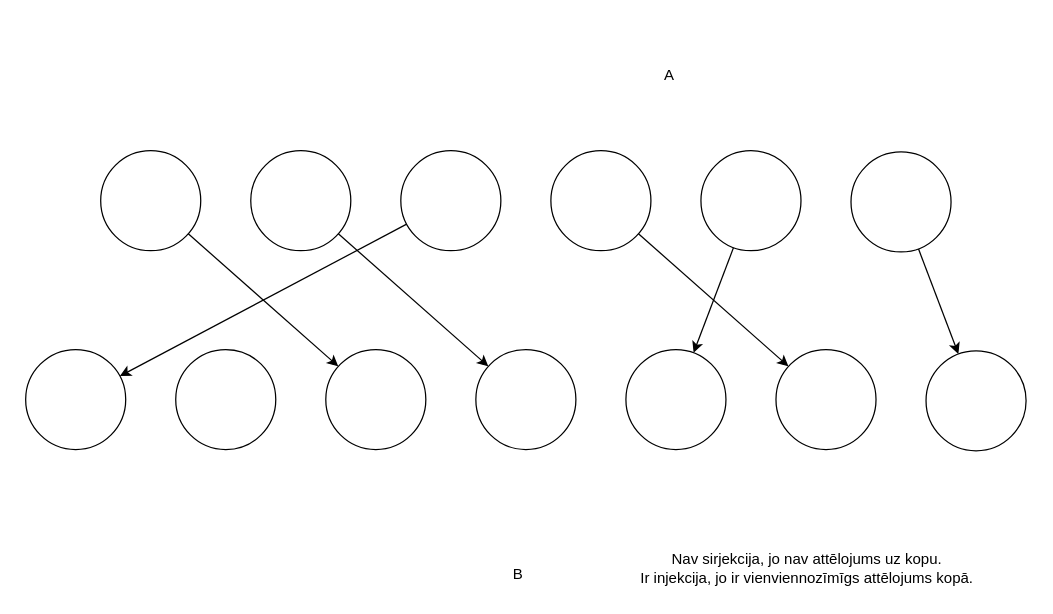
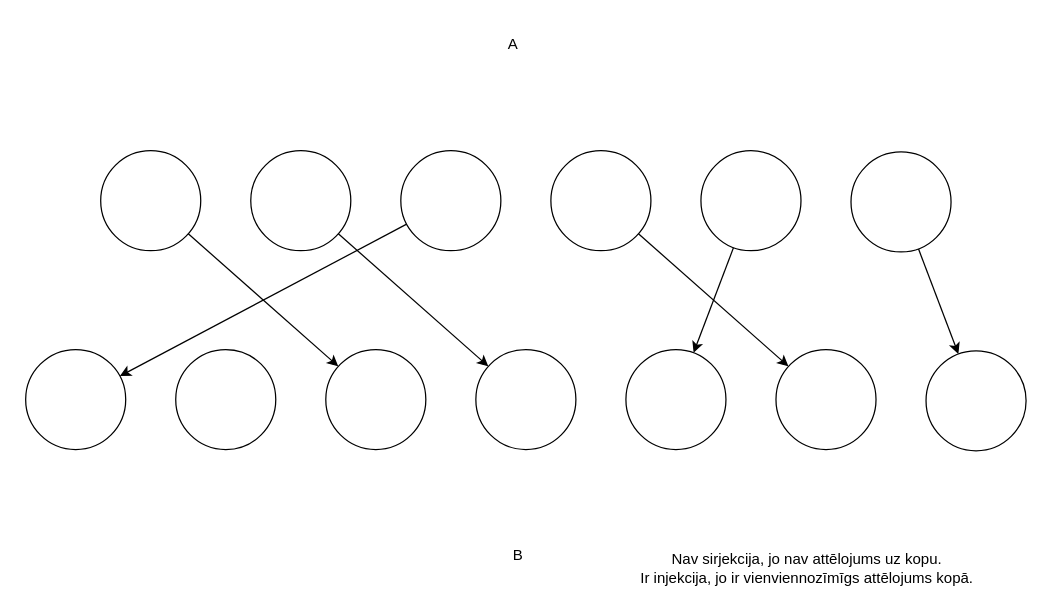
(669, 76) -> (513, 44)
(518, 574) -> (518, 556)
